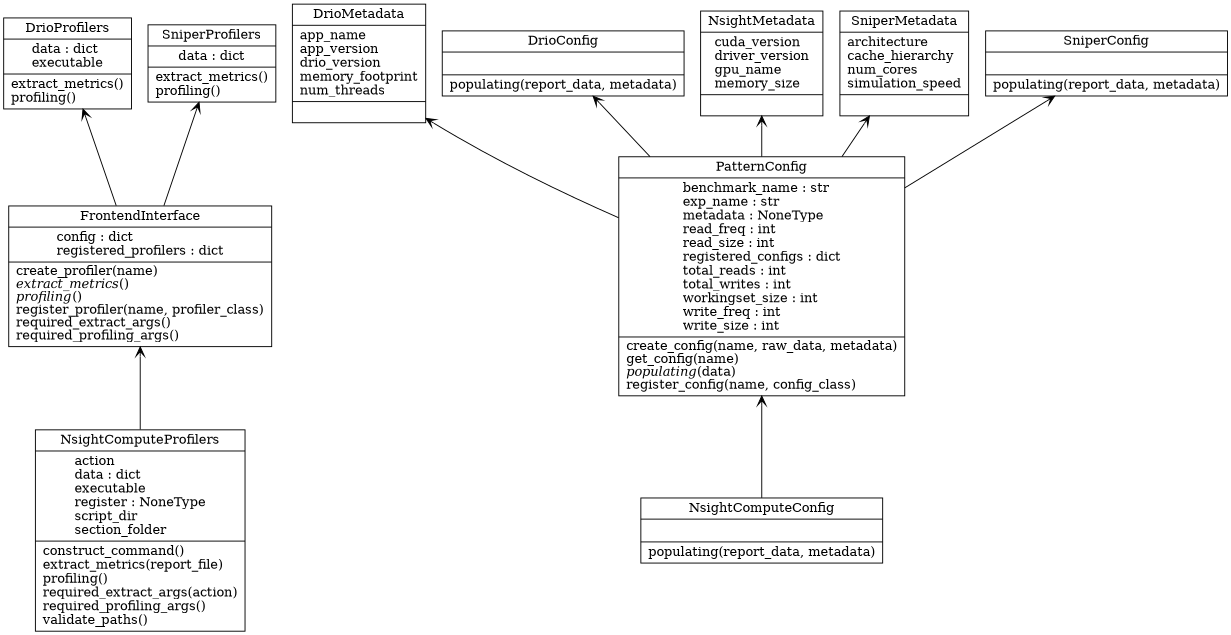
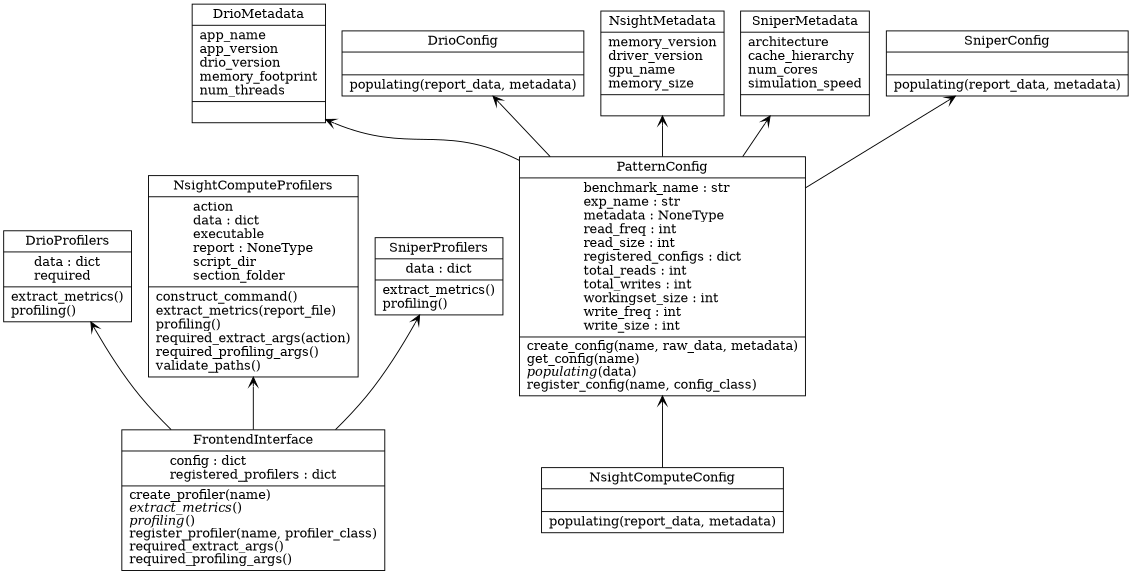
(758, 42) -> (662, 42)
(68, 63) -> (63, 276)
(140, 393) -> (253, 408)
(140, 502) -> (253, 248)
